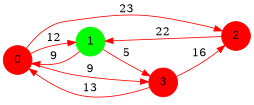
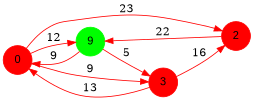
(90, 42) -> (90, 42)
